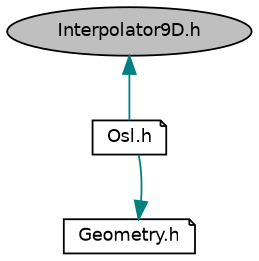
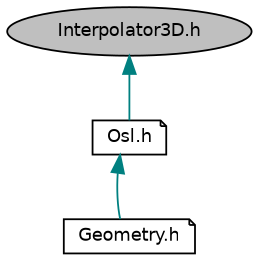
(129, 31) -> (129, 31)
(141, 178) -> (117, 196)
